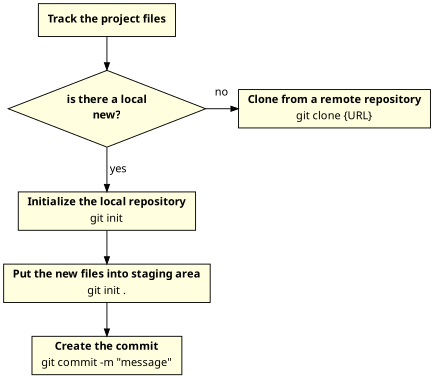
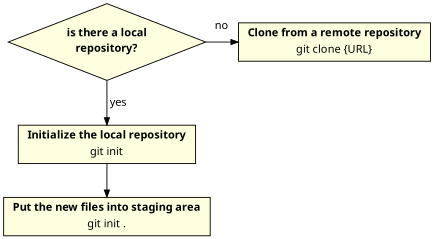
(107, 20) -> none
(107, 115) -> (107, 48)
(107, 356) -> none
